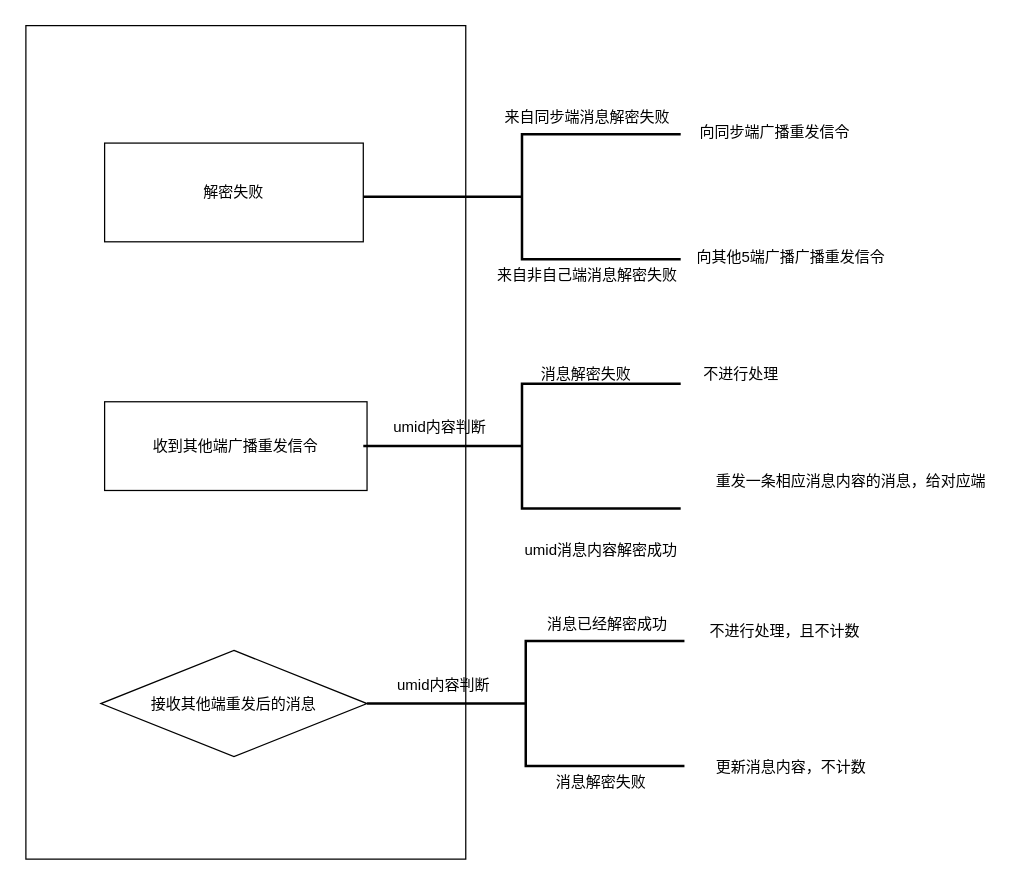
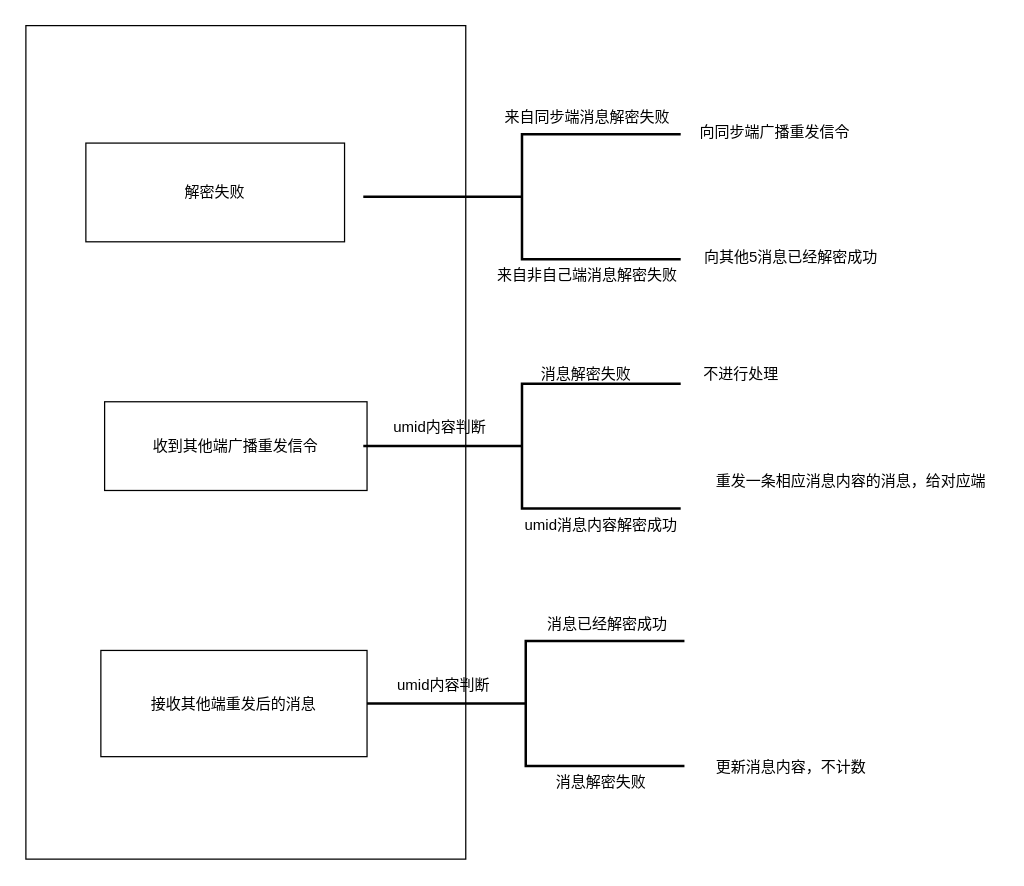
(234, 193) -> (215, 193)
(791, 258) -> (791, 258)
(601, 550) -> (601, 525)
(784, 632) -> none
(234, 704) -> (234, 704)
